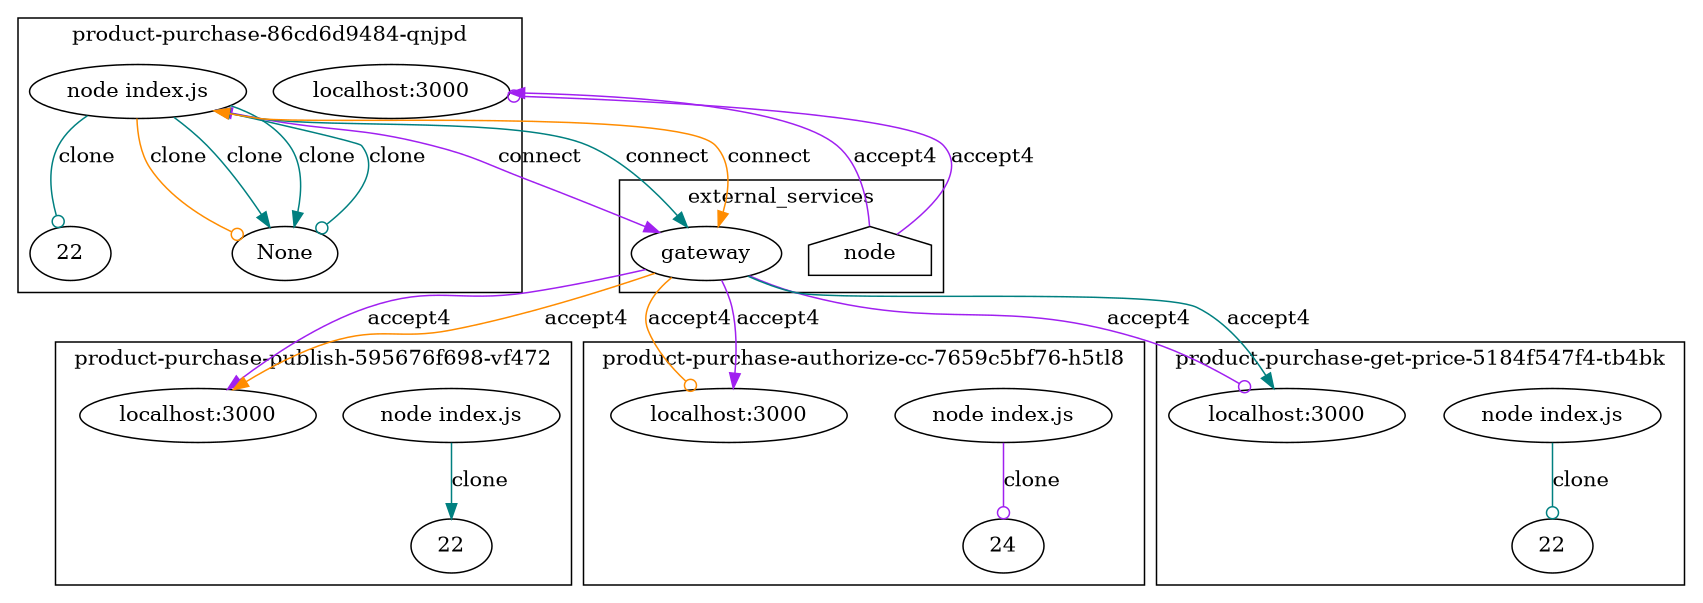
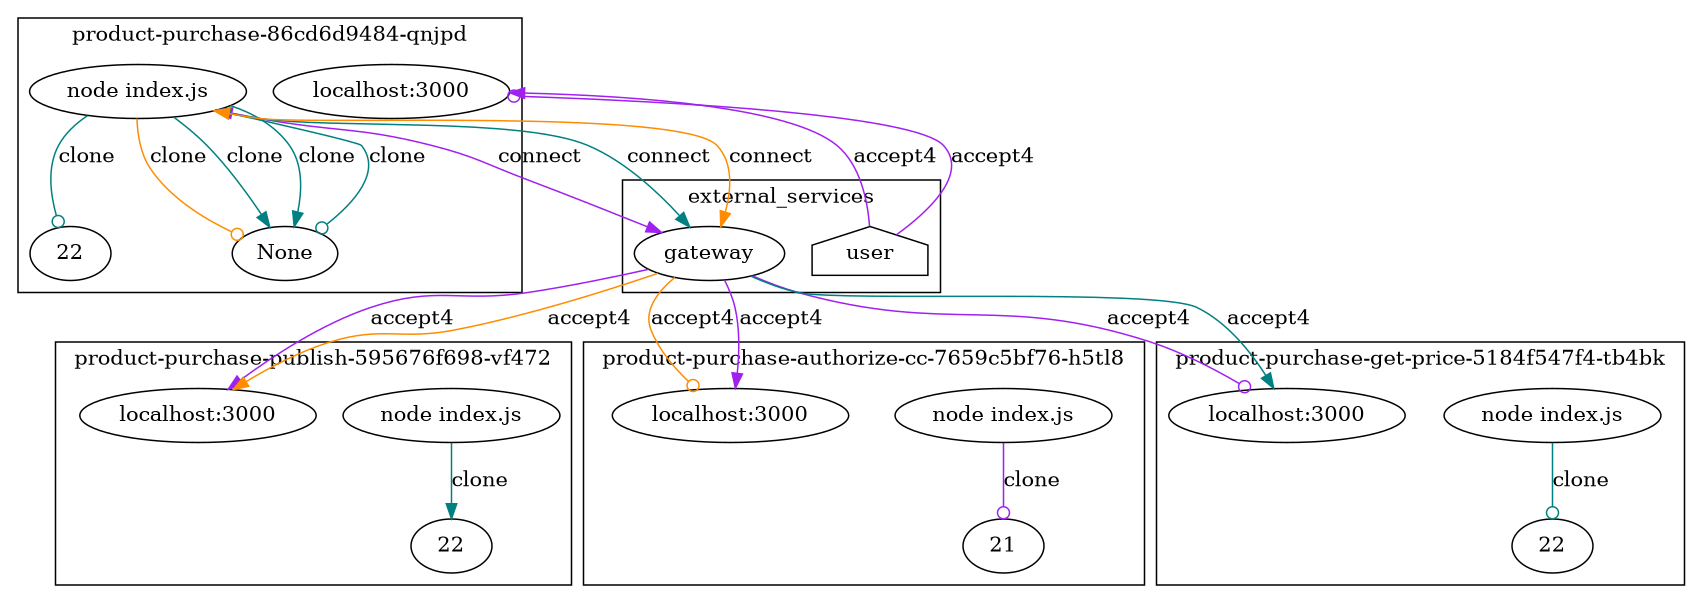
(870, 254) -> (870, 254)
(1004, 546) -> (1004, 546)
